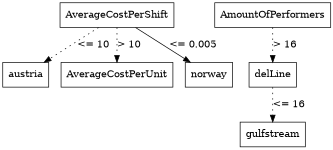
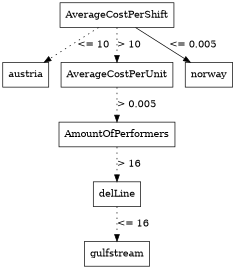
none -> (117, 101)
